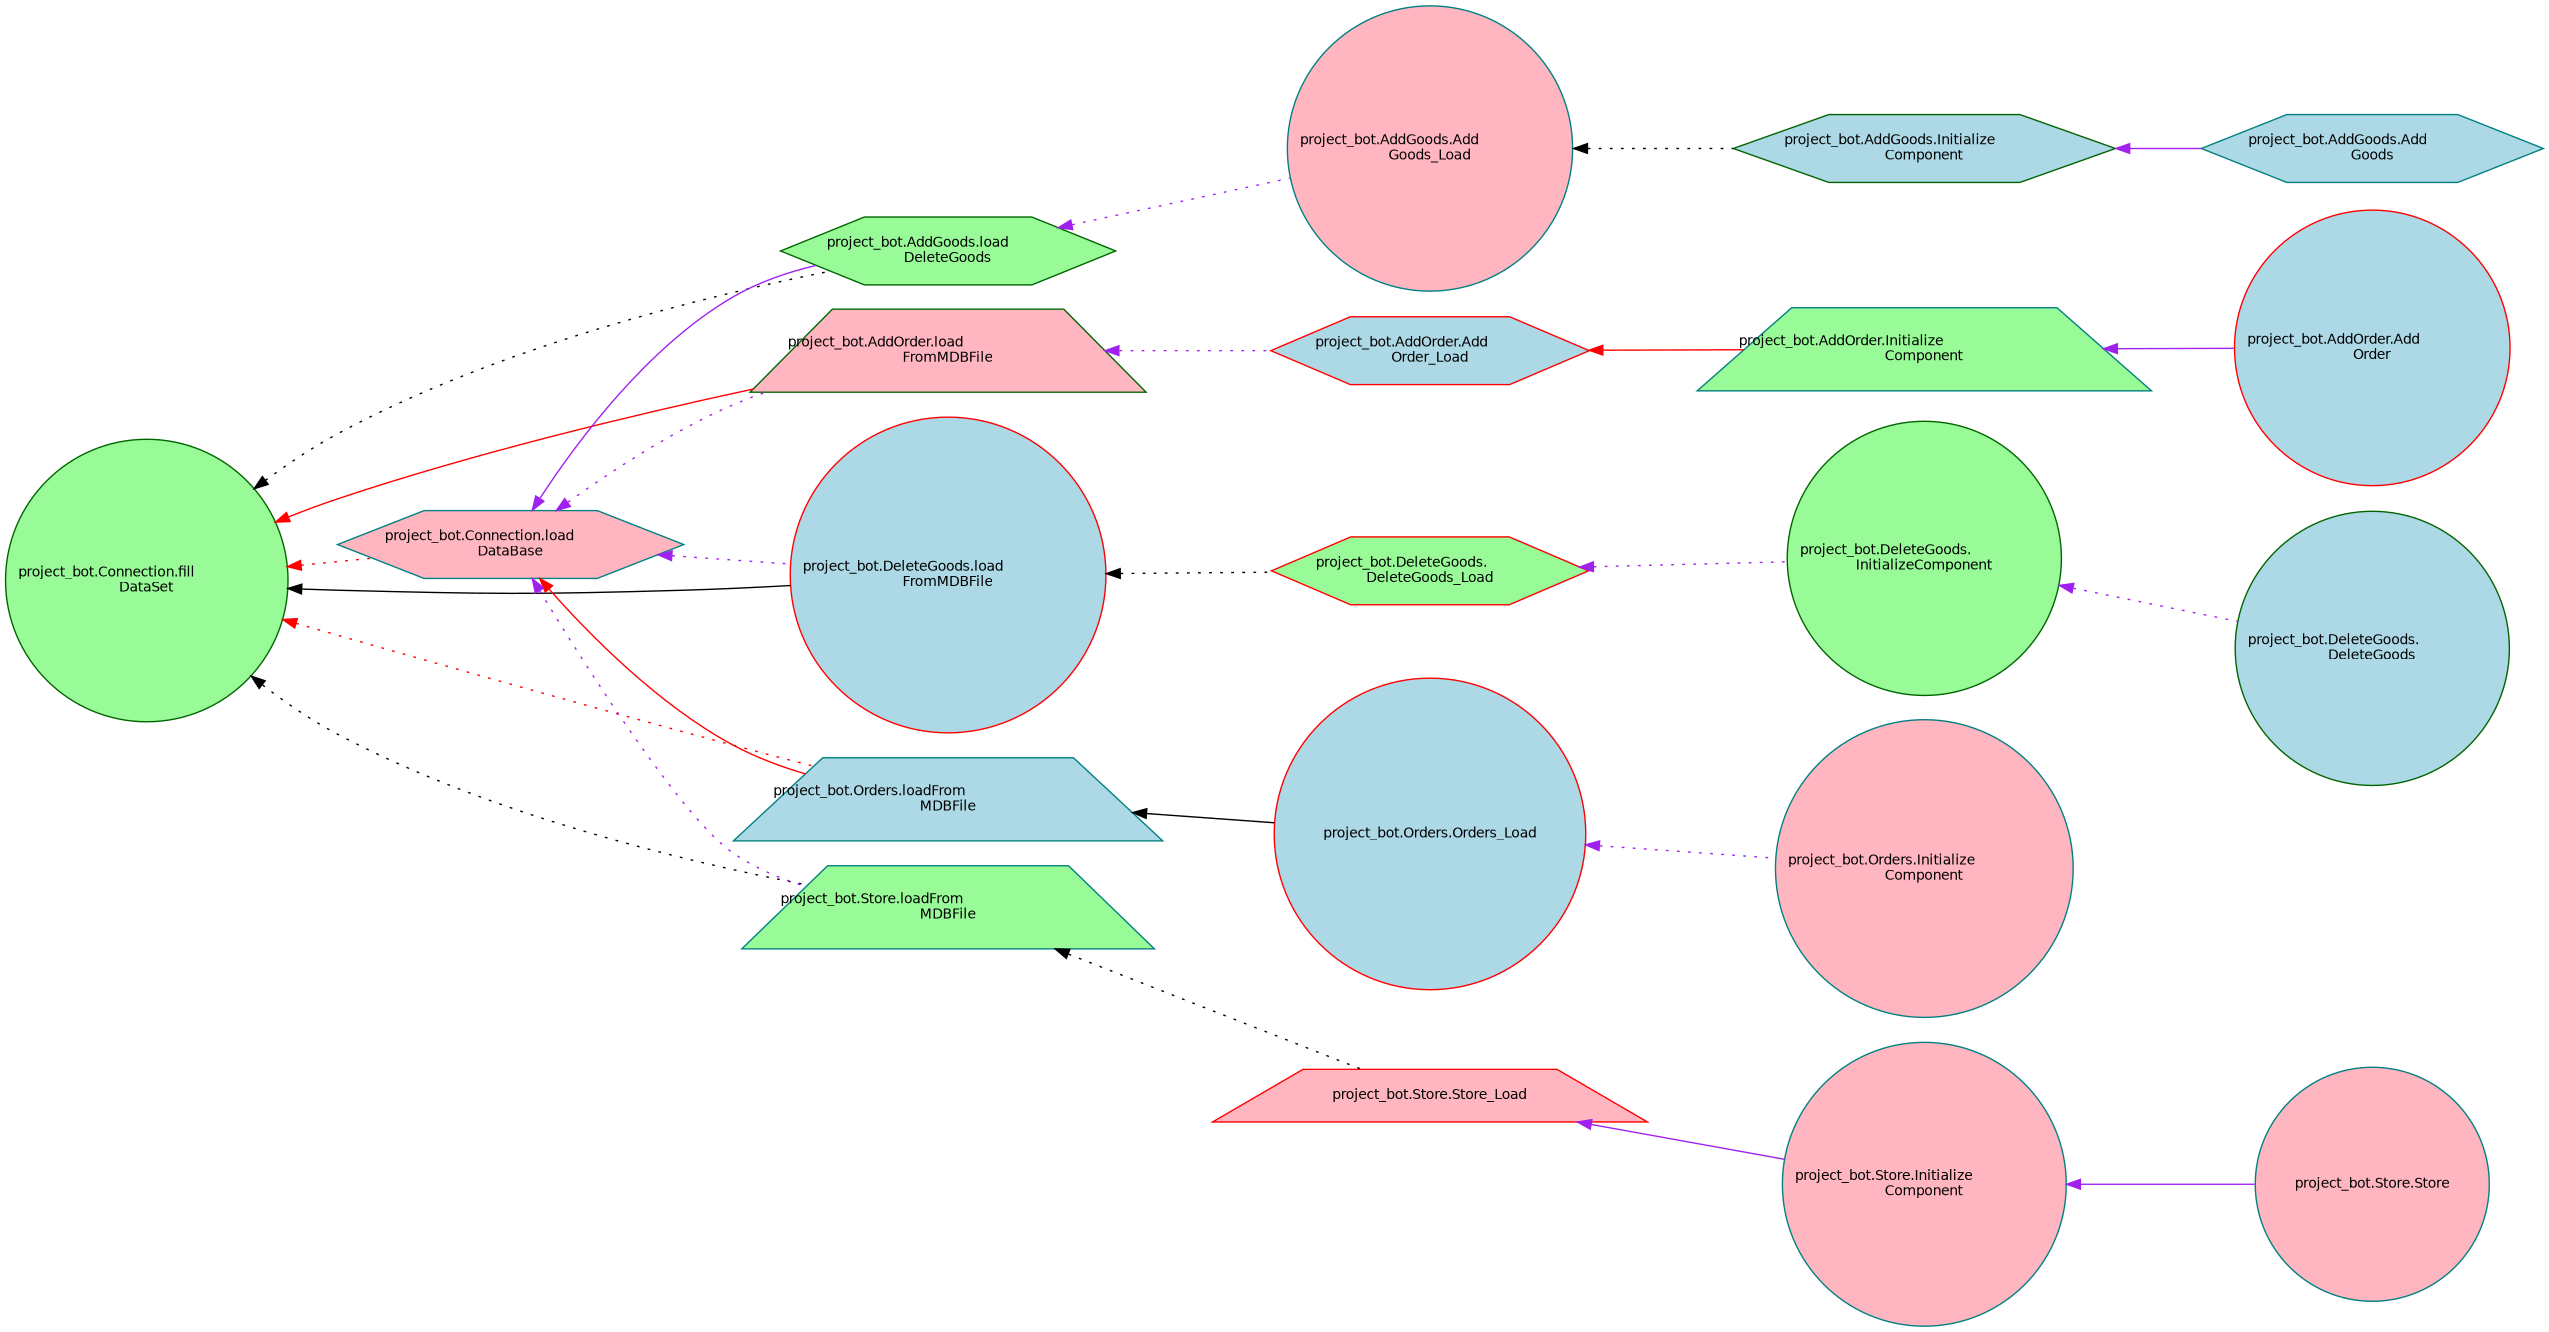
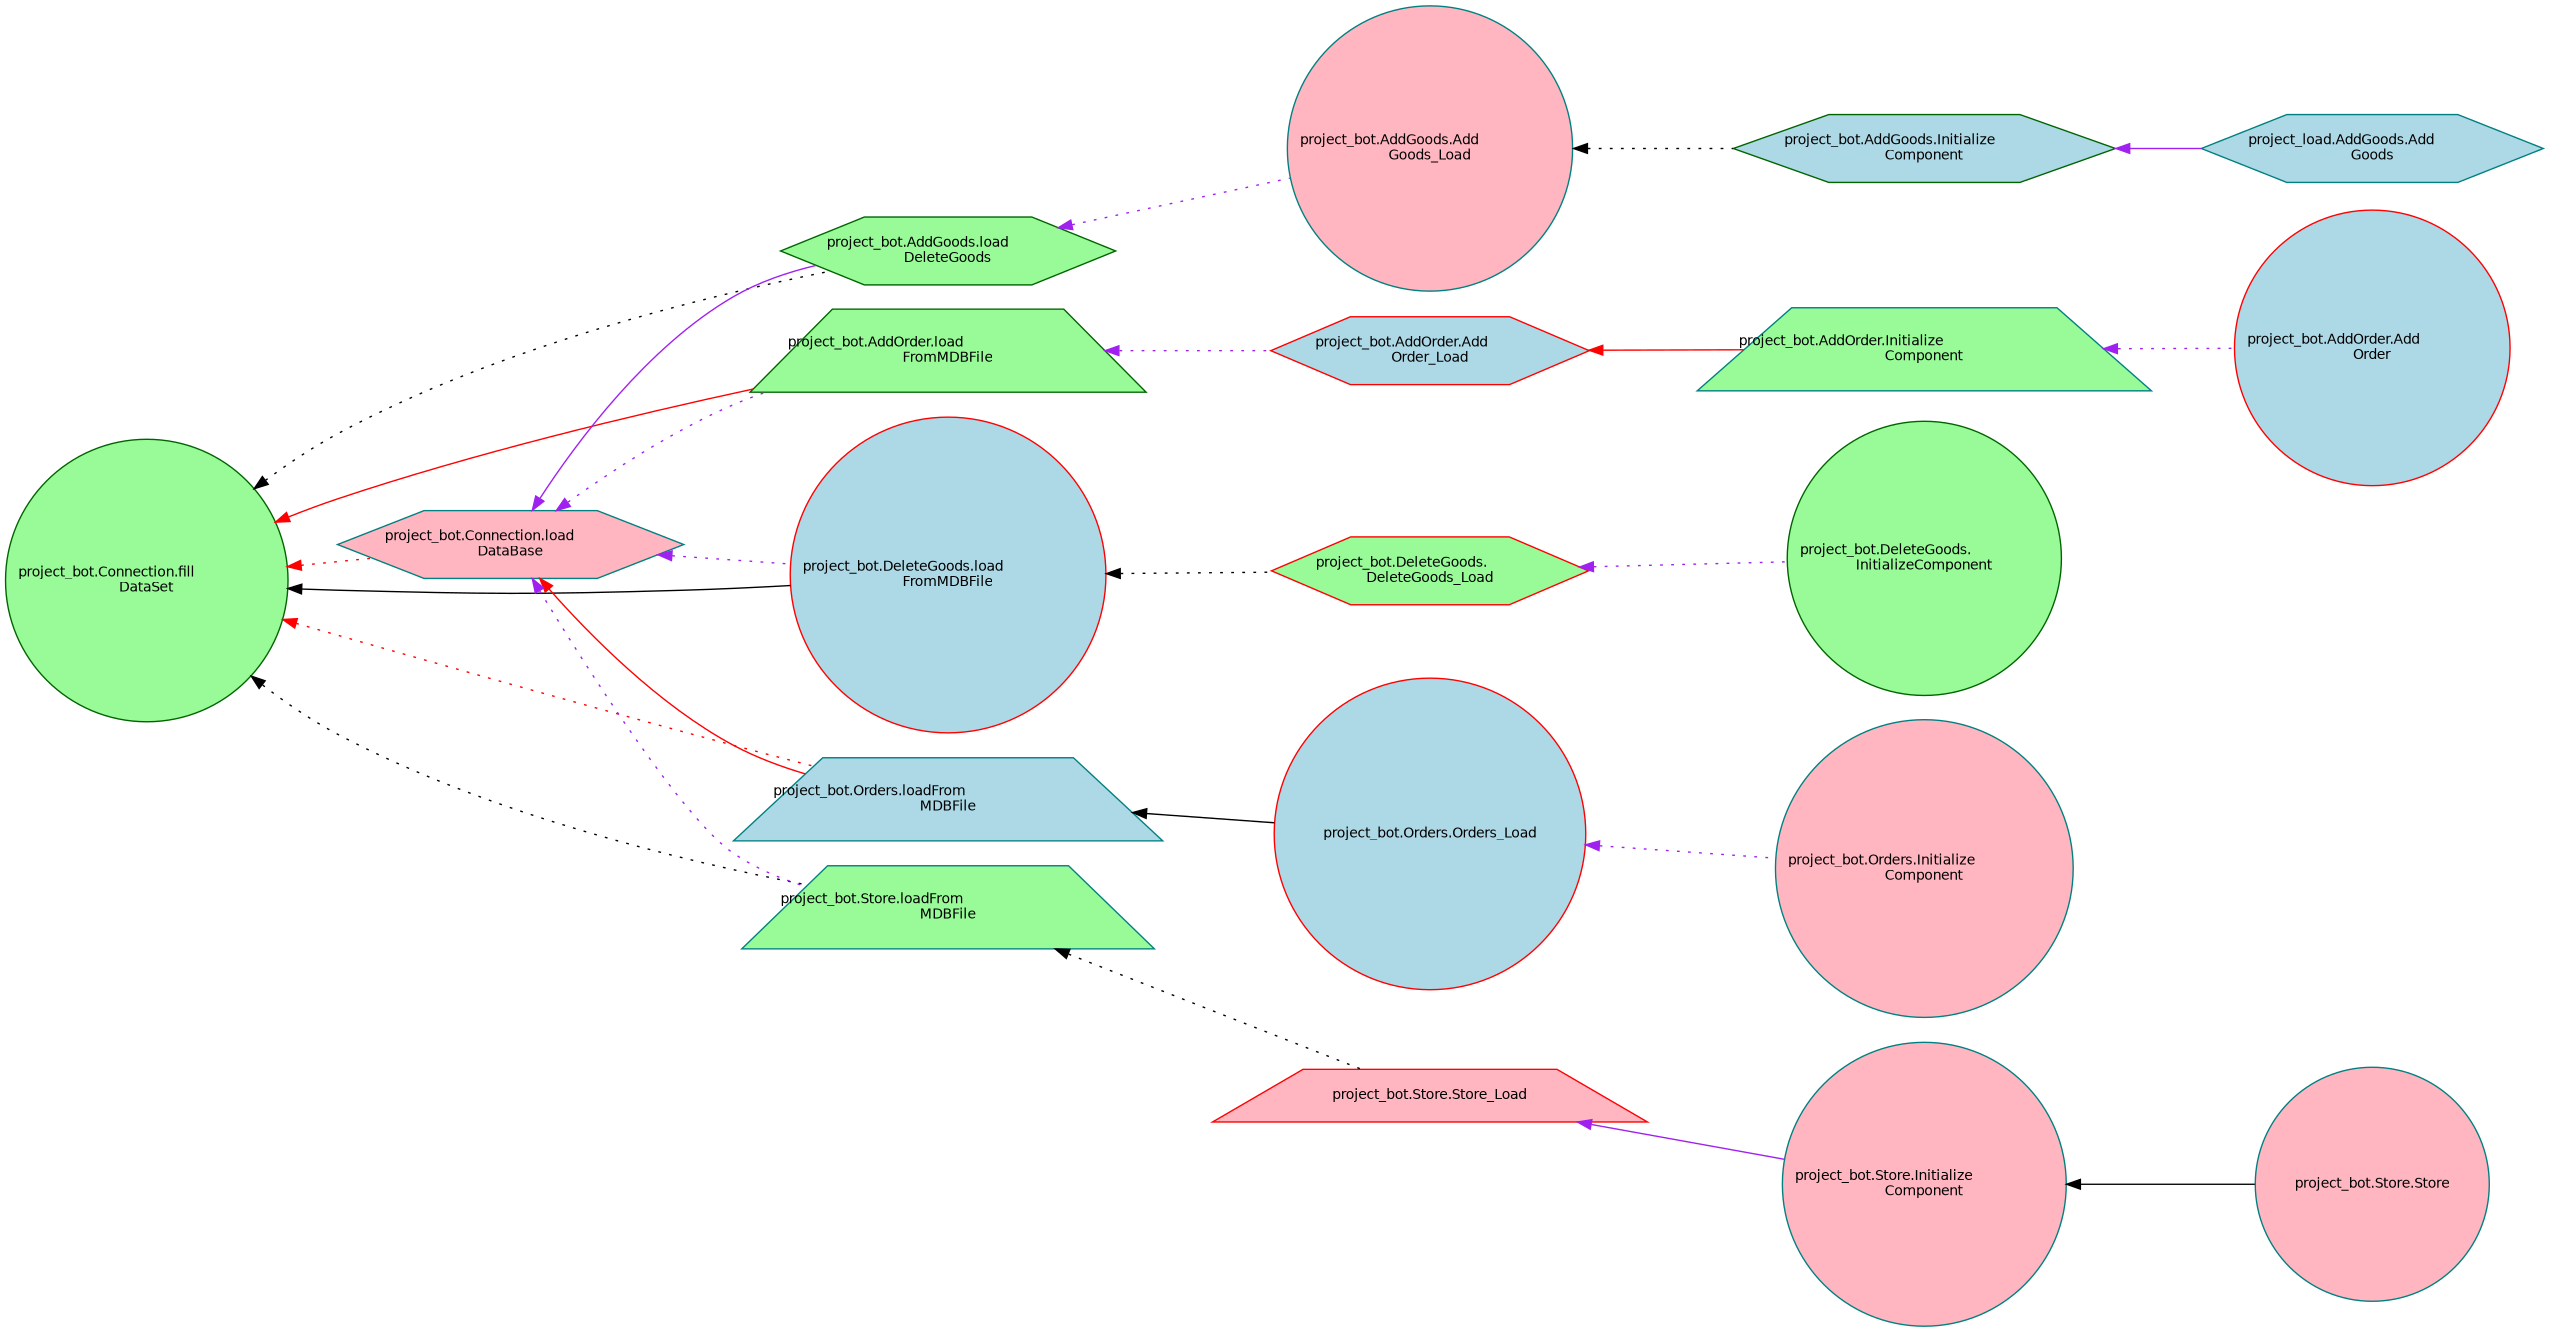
(2372, 148) -> (2372, 148)
(2176, 349) -> (2176, 349)
(948, 351) -> (948, 351)
(2372, 648) -> none
(2168, 1184) -> (2168, 1184)
